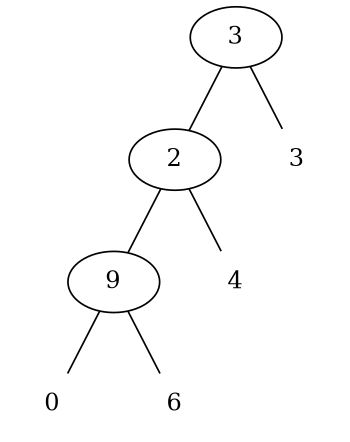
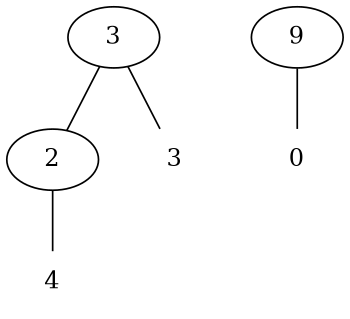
(144, 221) -> none
(175, 404) -> none
